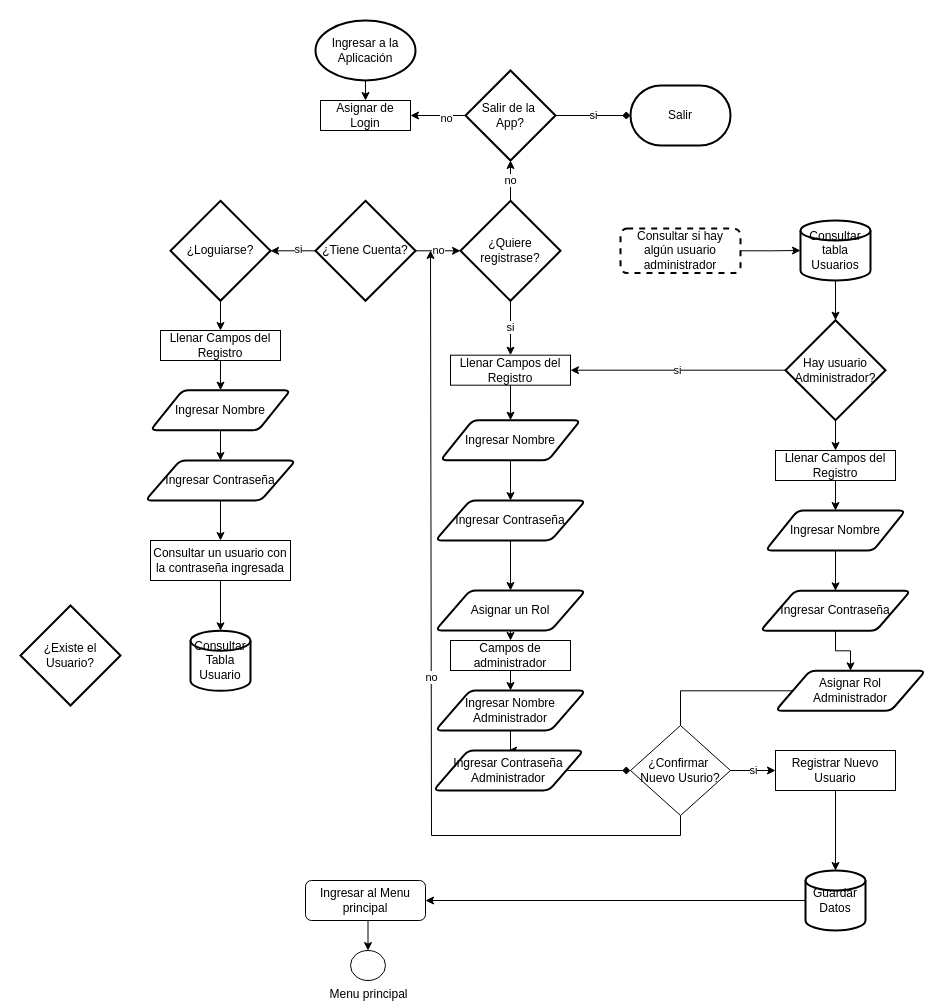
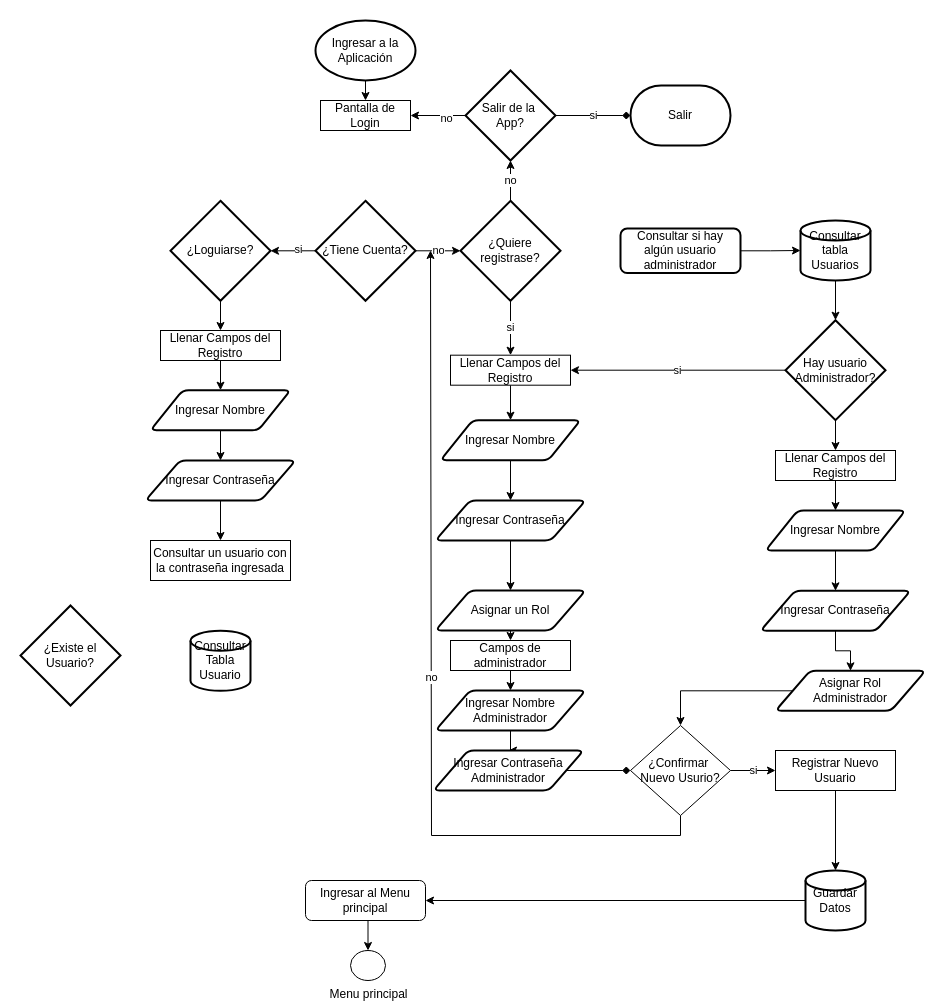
(366, 116) -> (366, 116)
(681, 251) -> (681, 251)
(221, 602) -> none
(681, 720) -> (681, 717)
